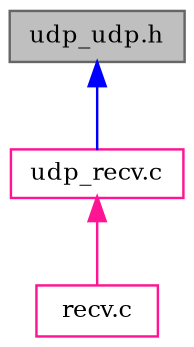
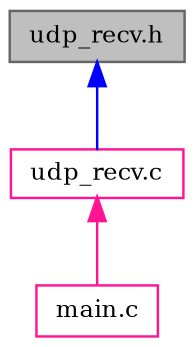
(97, 36) -> (97, 36)
(97, 311) -> (97, 311)
